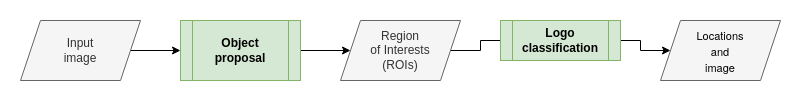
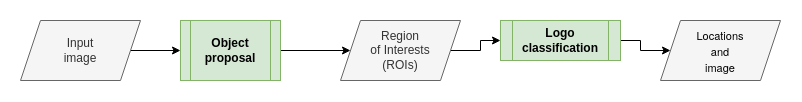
(495, 41) -> (492, 41)
(241, 51) -> (231, 51)
